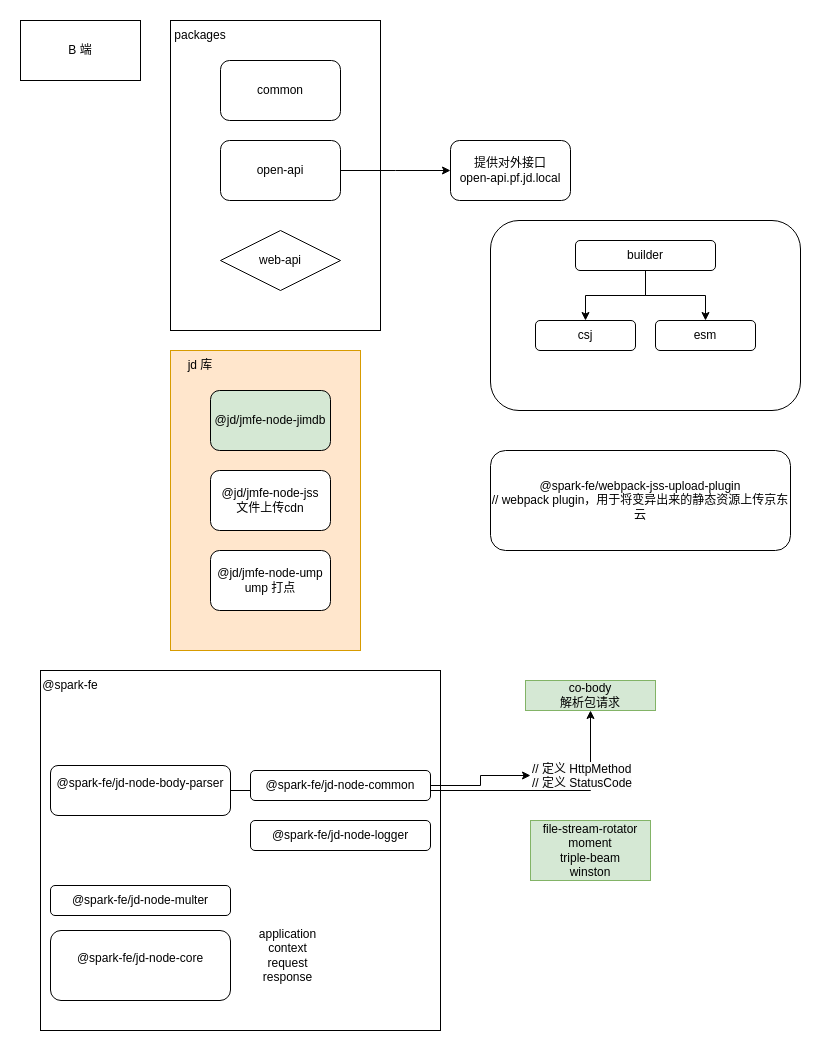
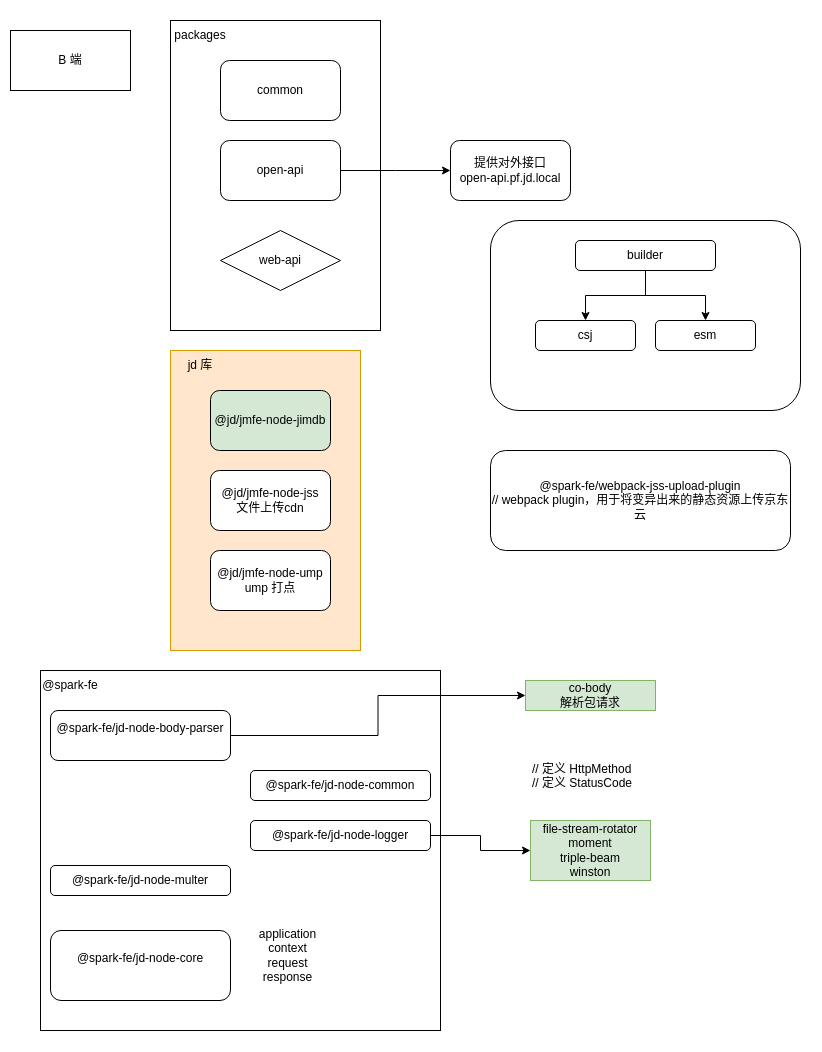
(81, 51) -> (71, 61)
(481, 785) -> none
(141, 791) -> (141, 736)
none -> (481, 840)
(141, 901) -> (141, 881)
